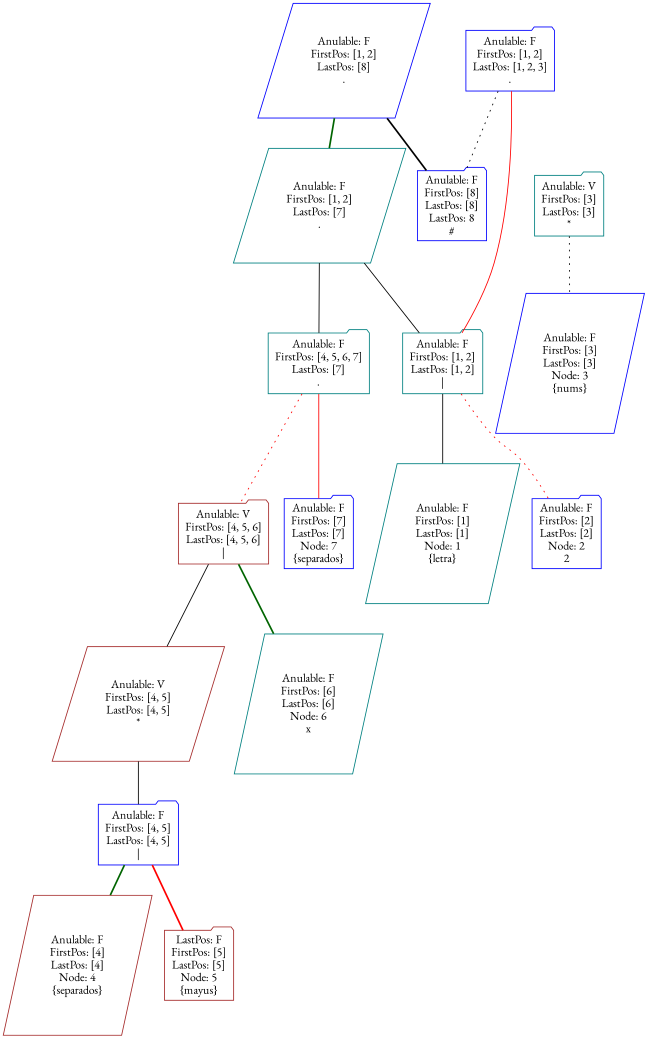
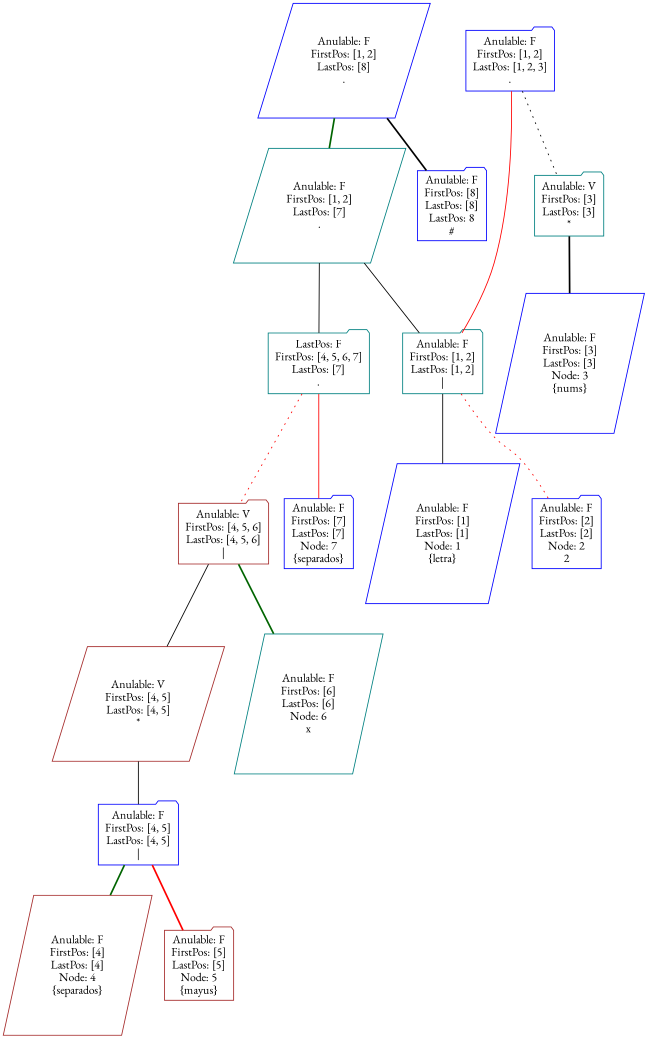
(482, 131) -> (540, 133)
(569, 265) -> (569, 265)
(319, 363) -> (319, 363)
(443, 534) -> (443, 534)
(199, 965) -> (199, 965)
